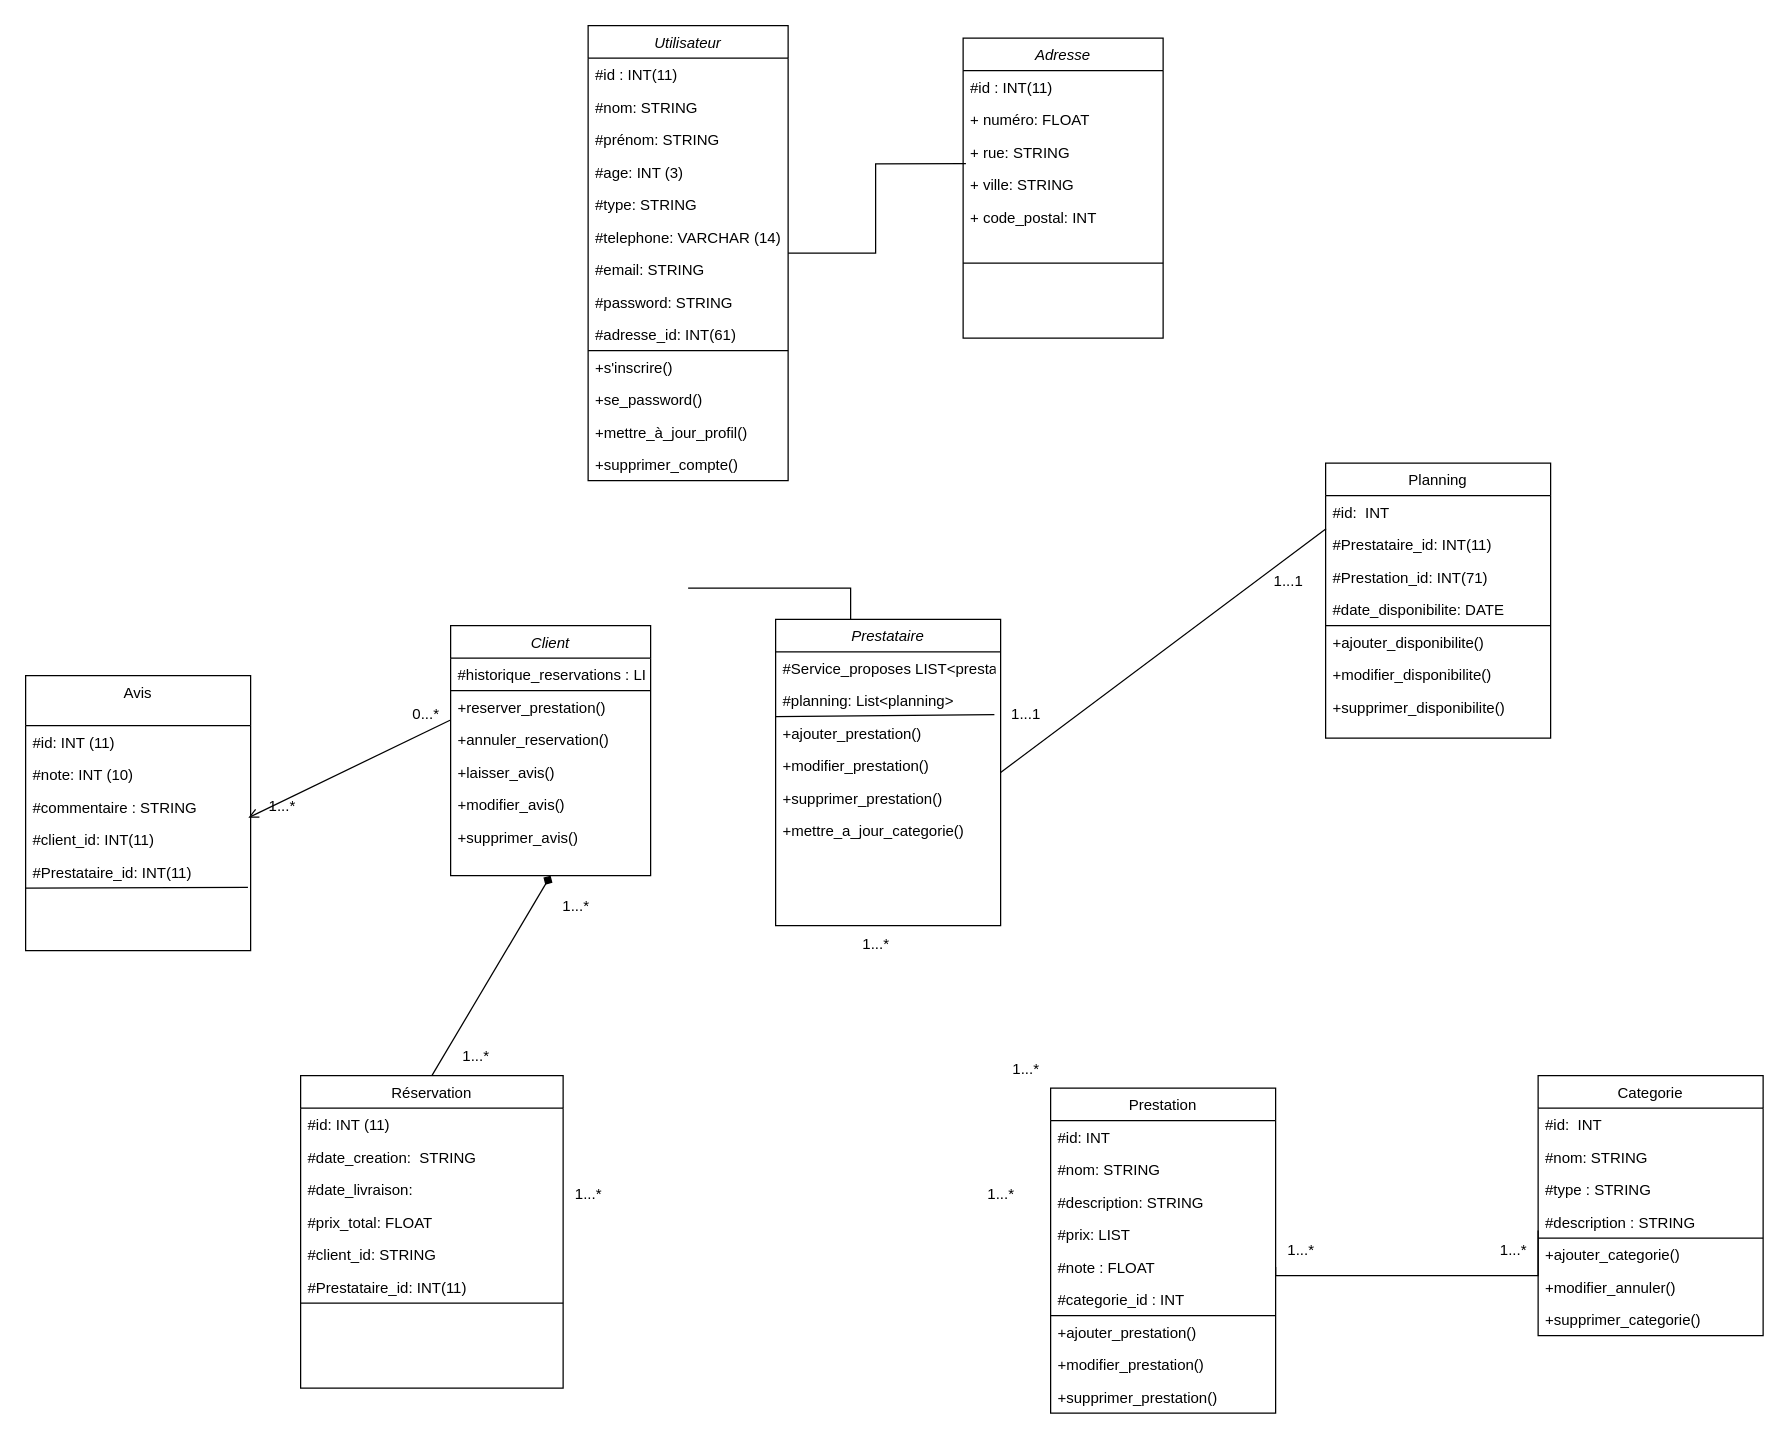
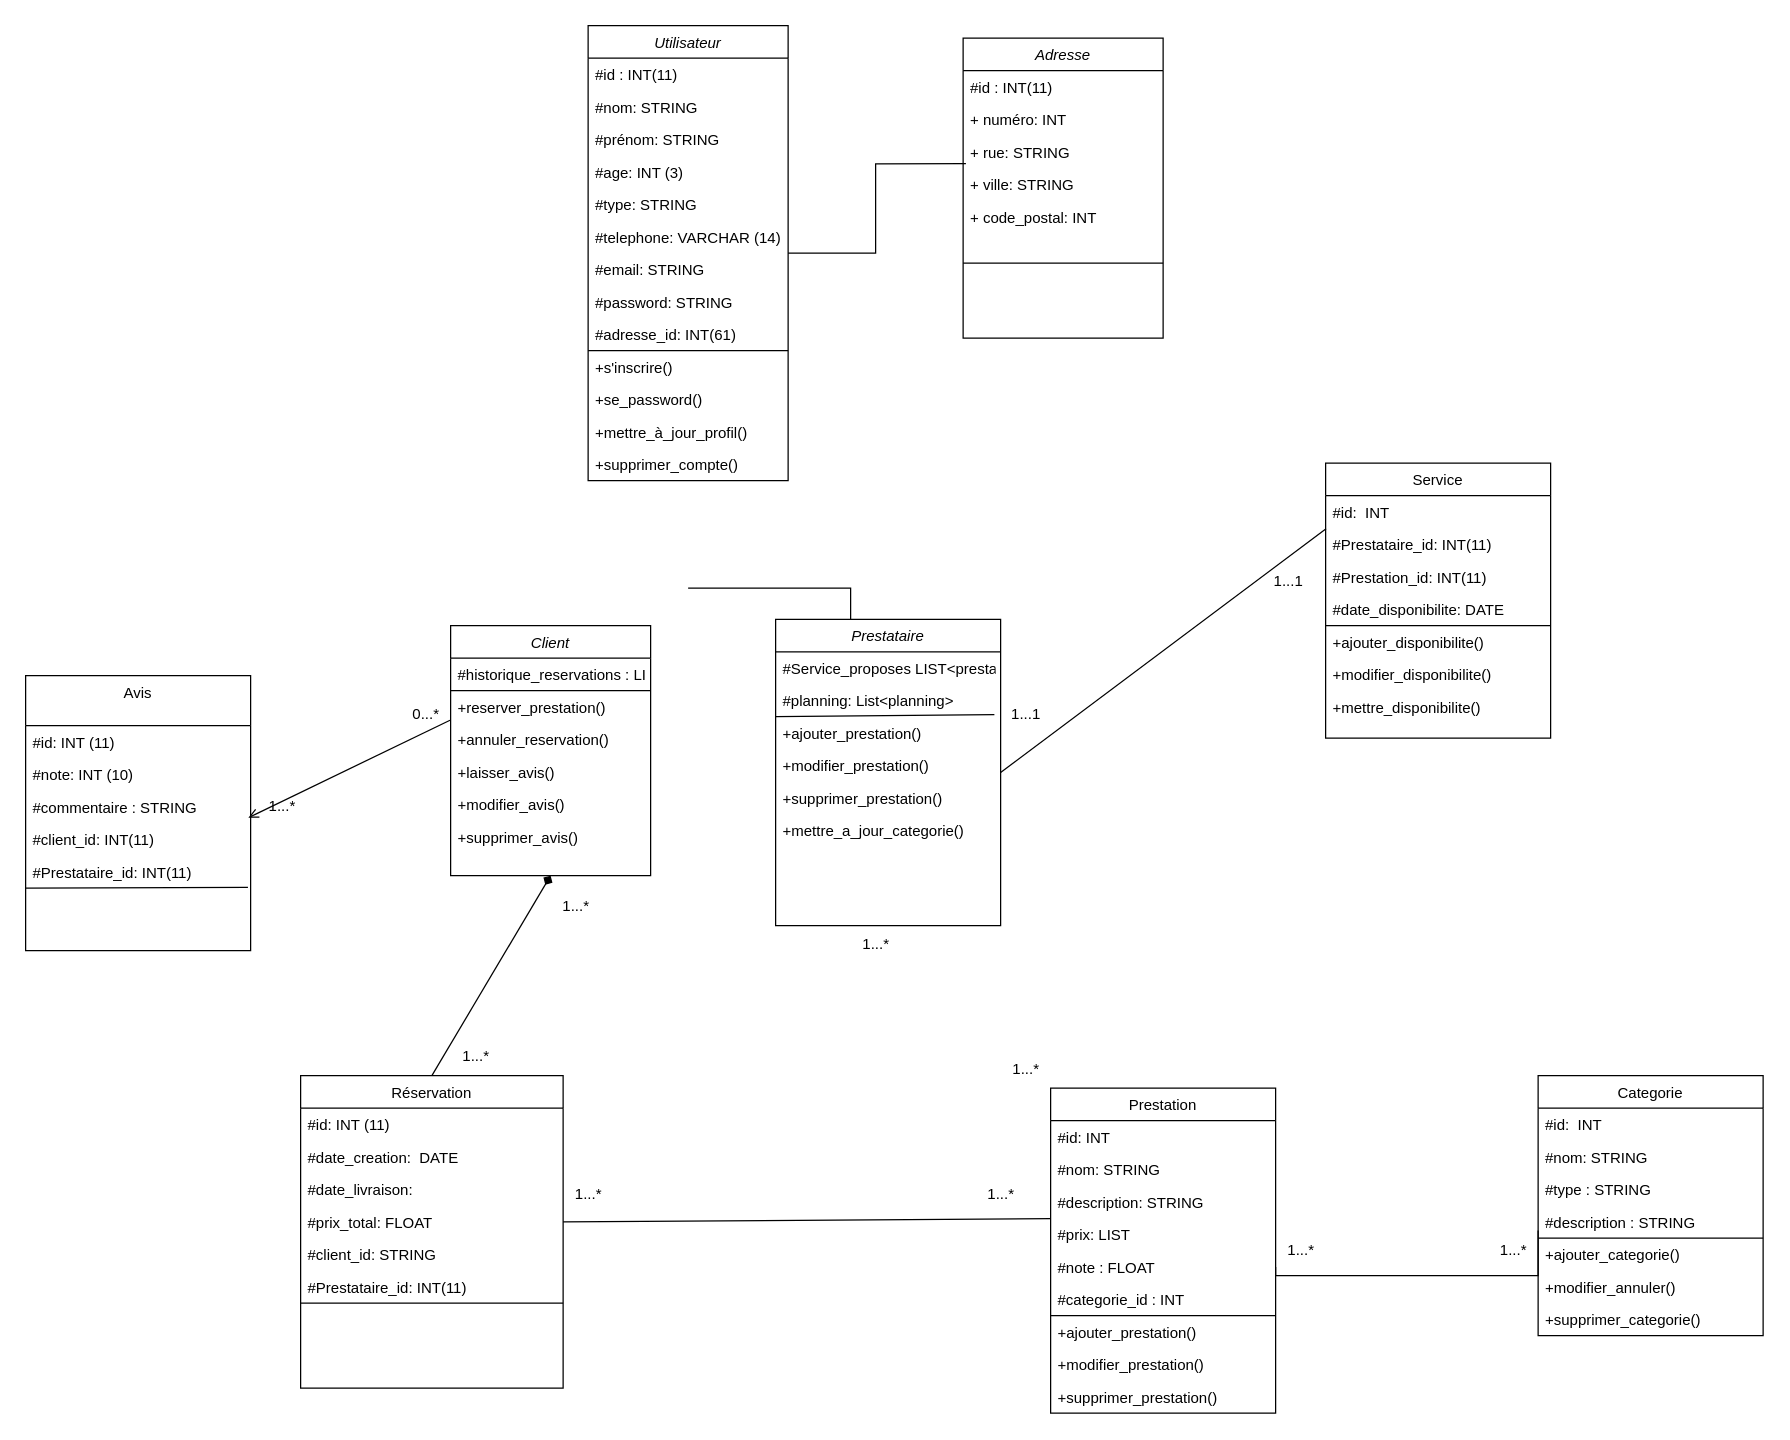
(1027, 120) -> (1019, 120)
(1438, 480) -> (1438, 480)
(1421, 578) -> (1421, 578)
(1430, 708) -> (1419, 708)
(398, 1158) -> (390, 1158)
none -> (808, 1220)
